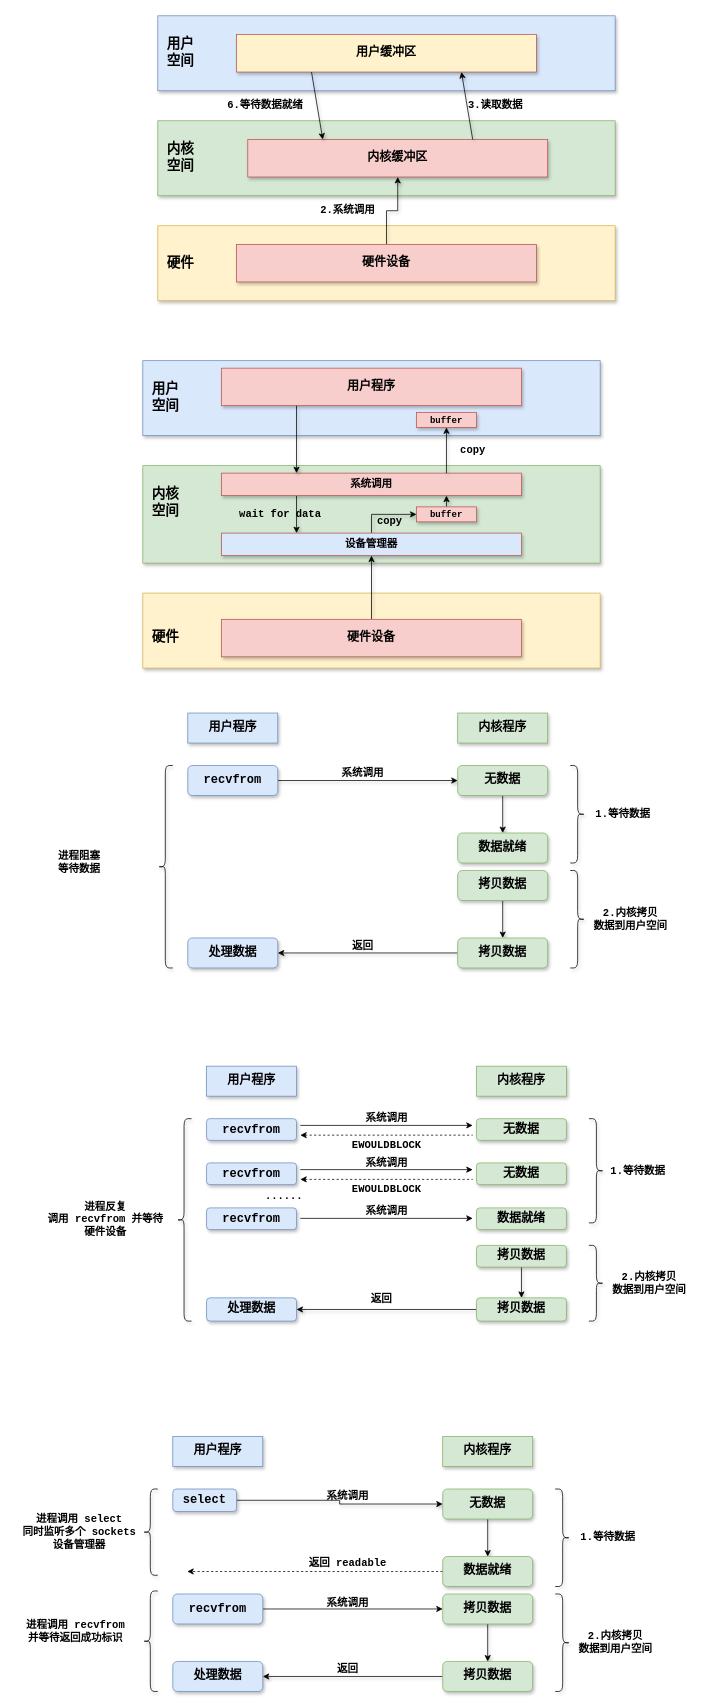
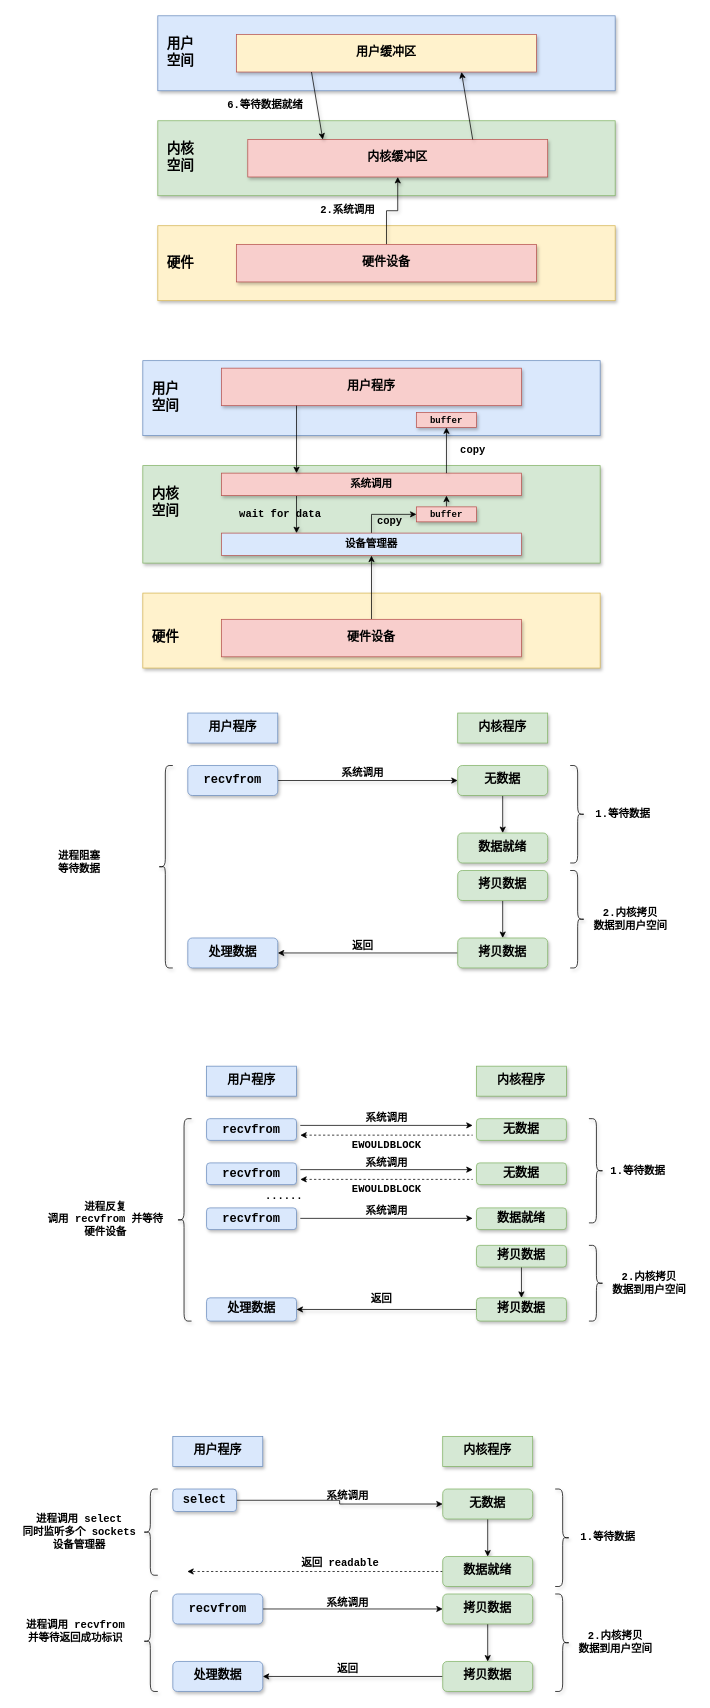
(495, 105) -> none
(348, 1563) -> (340, 1563)
